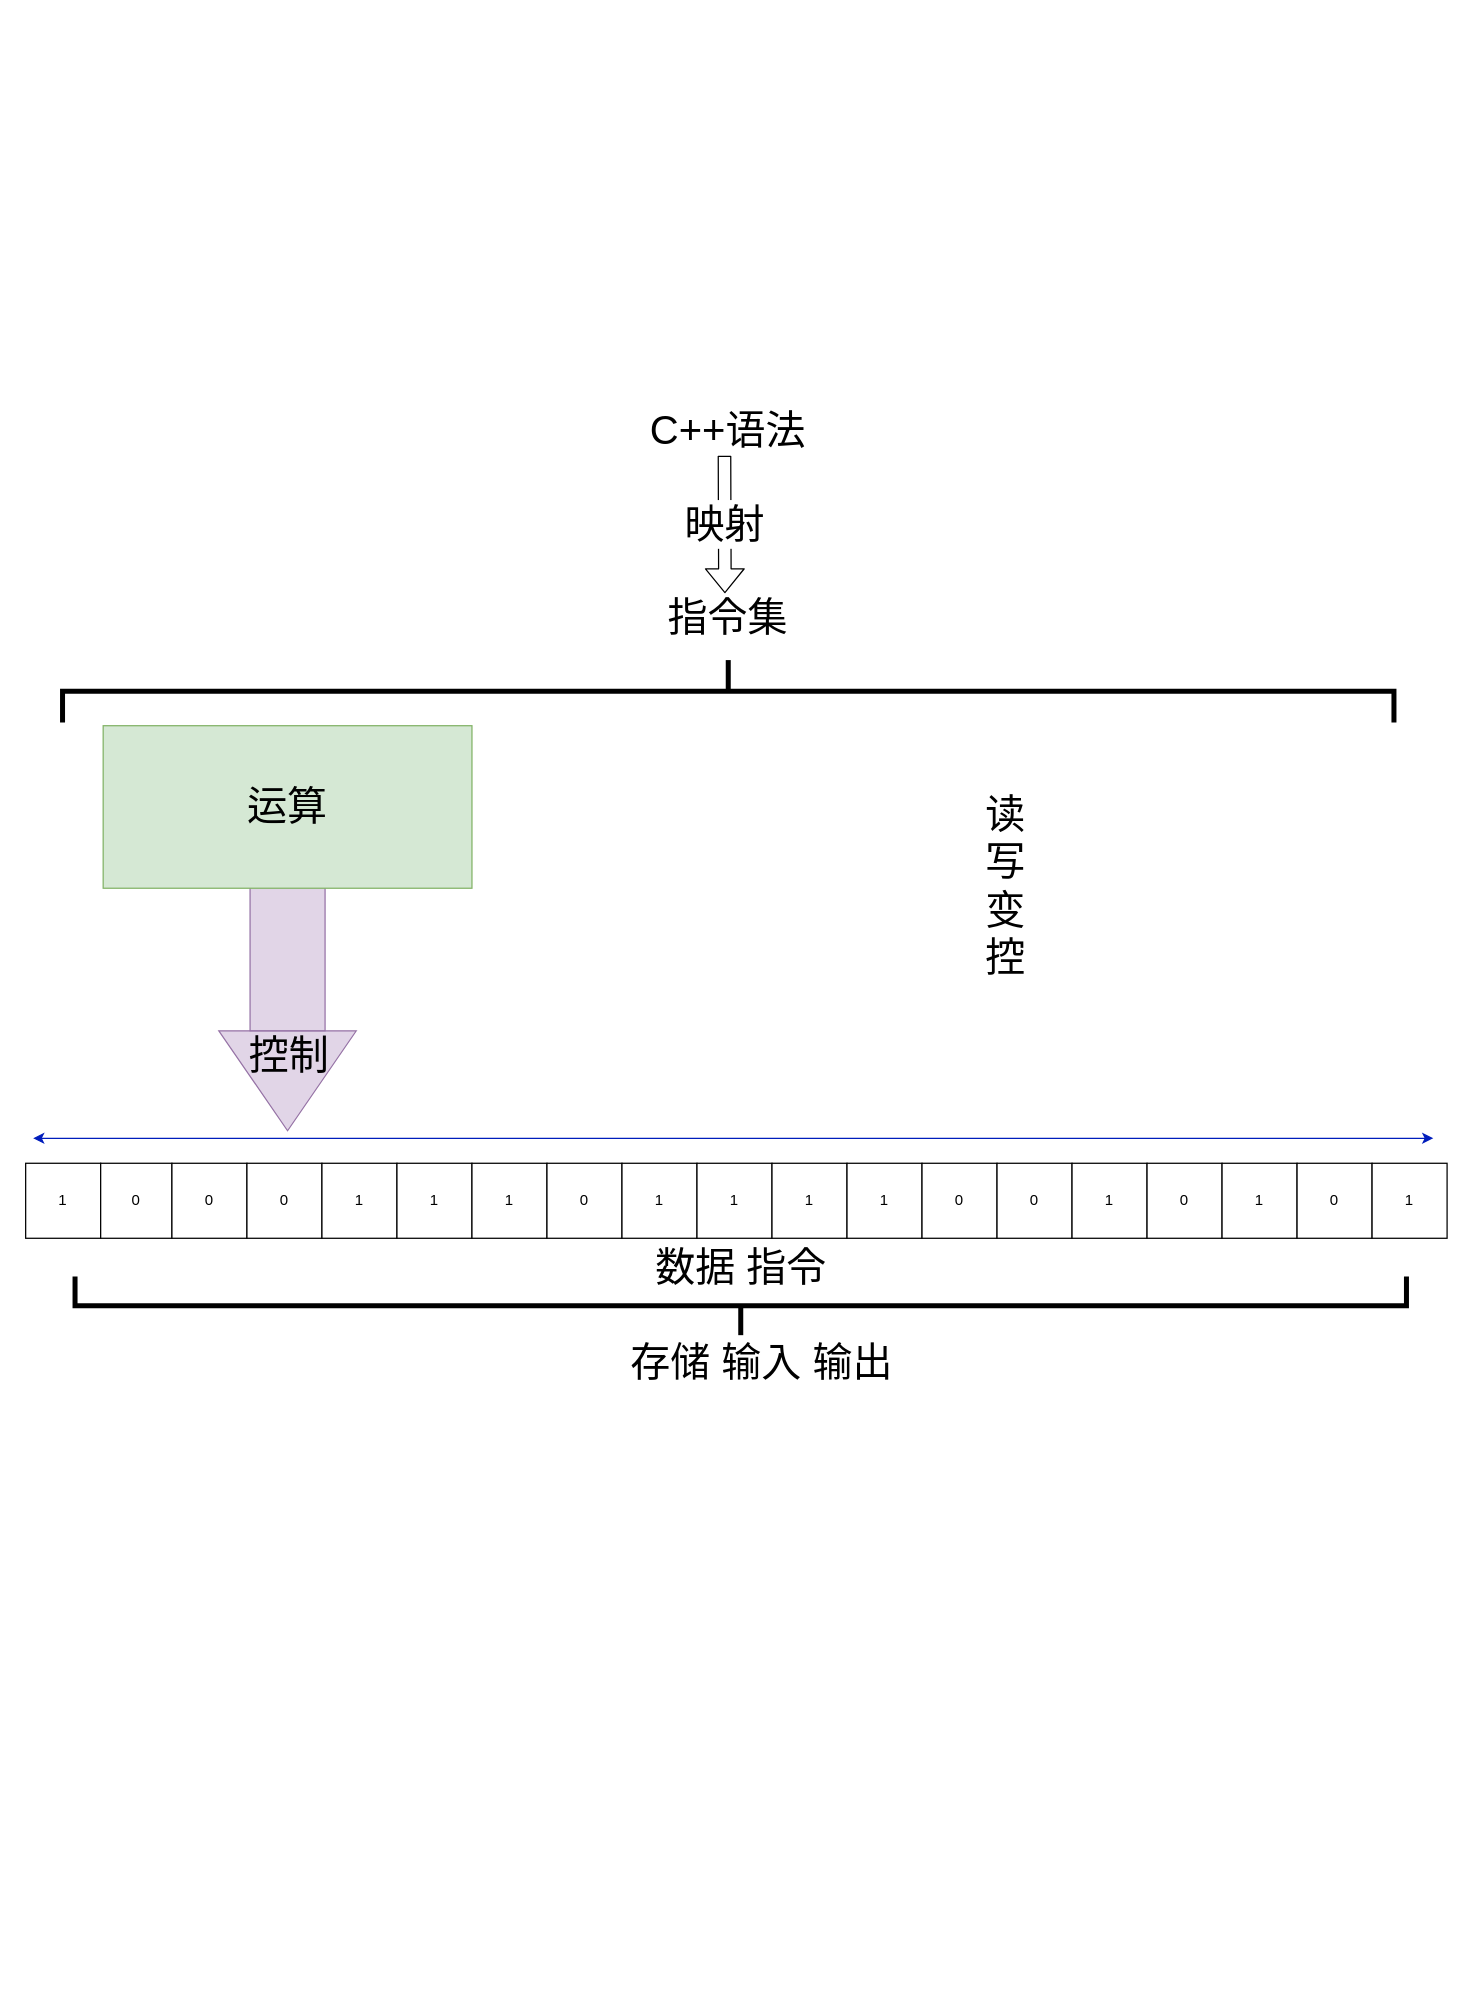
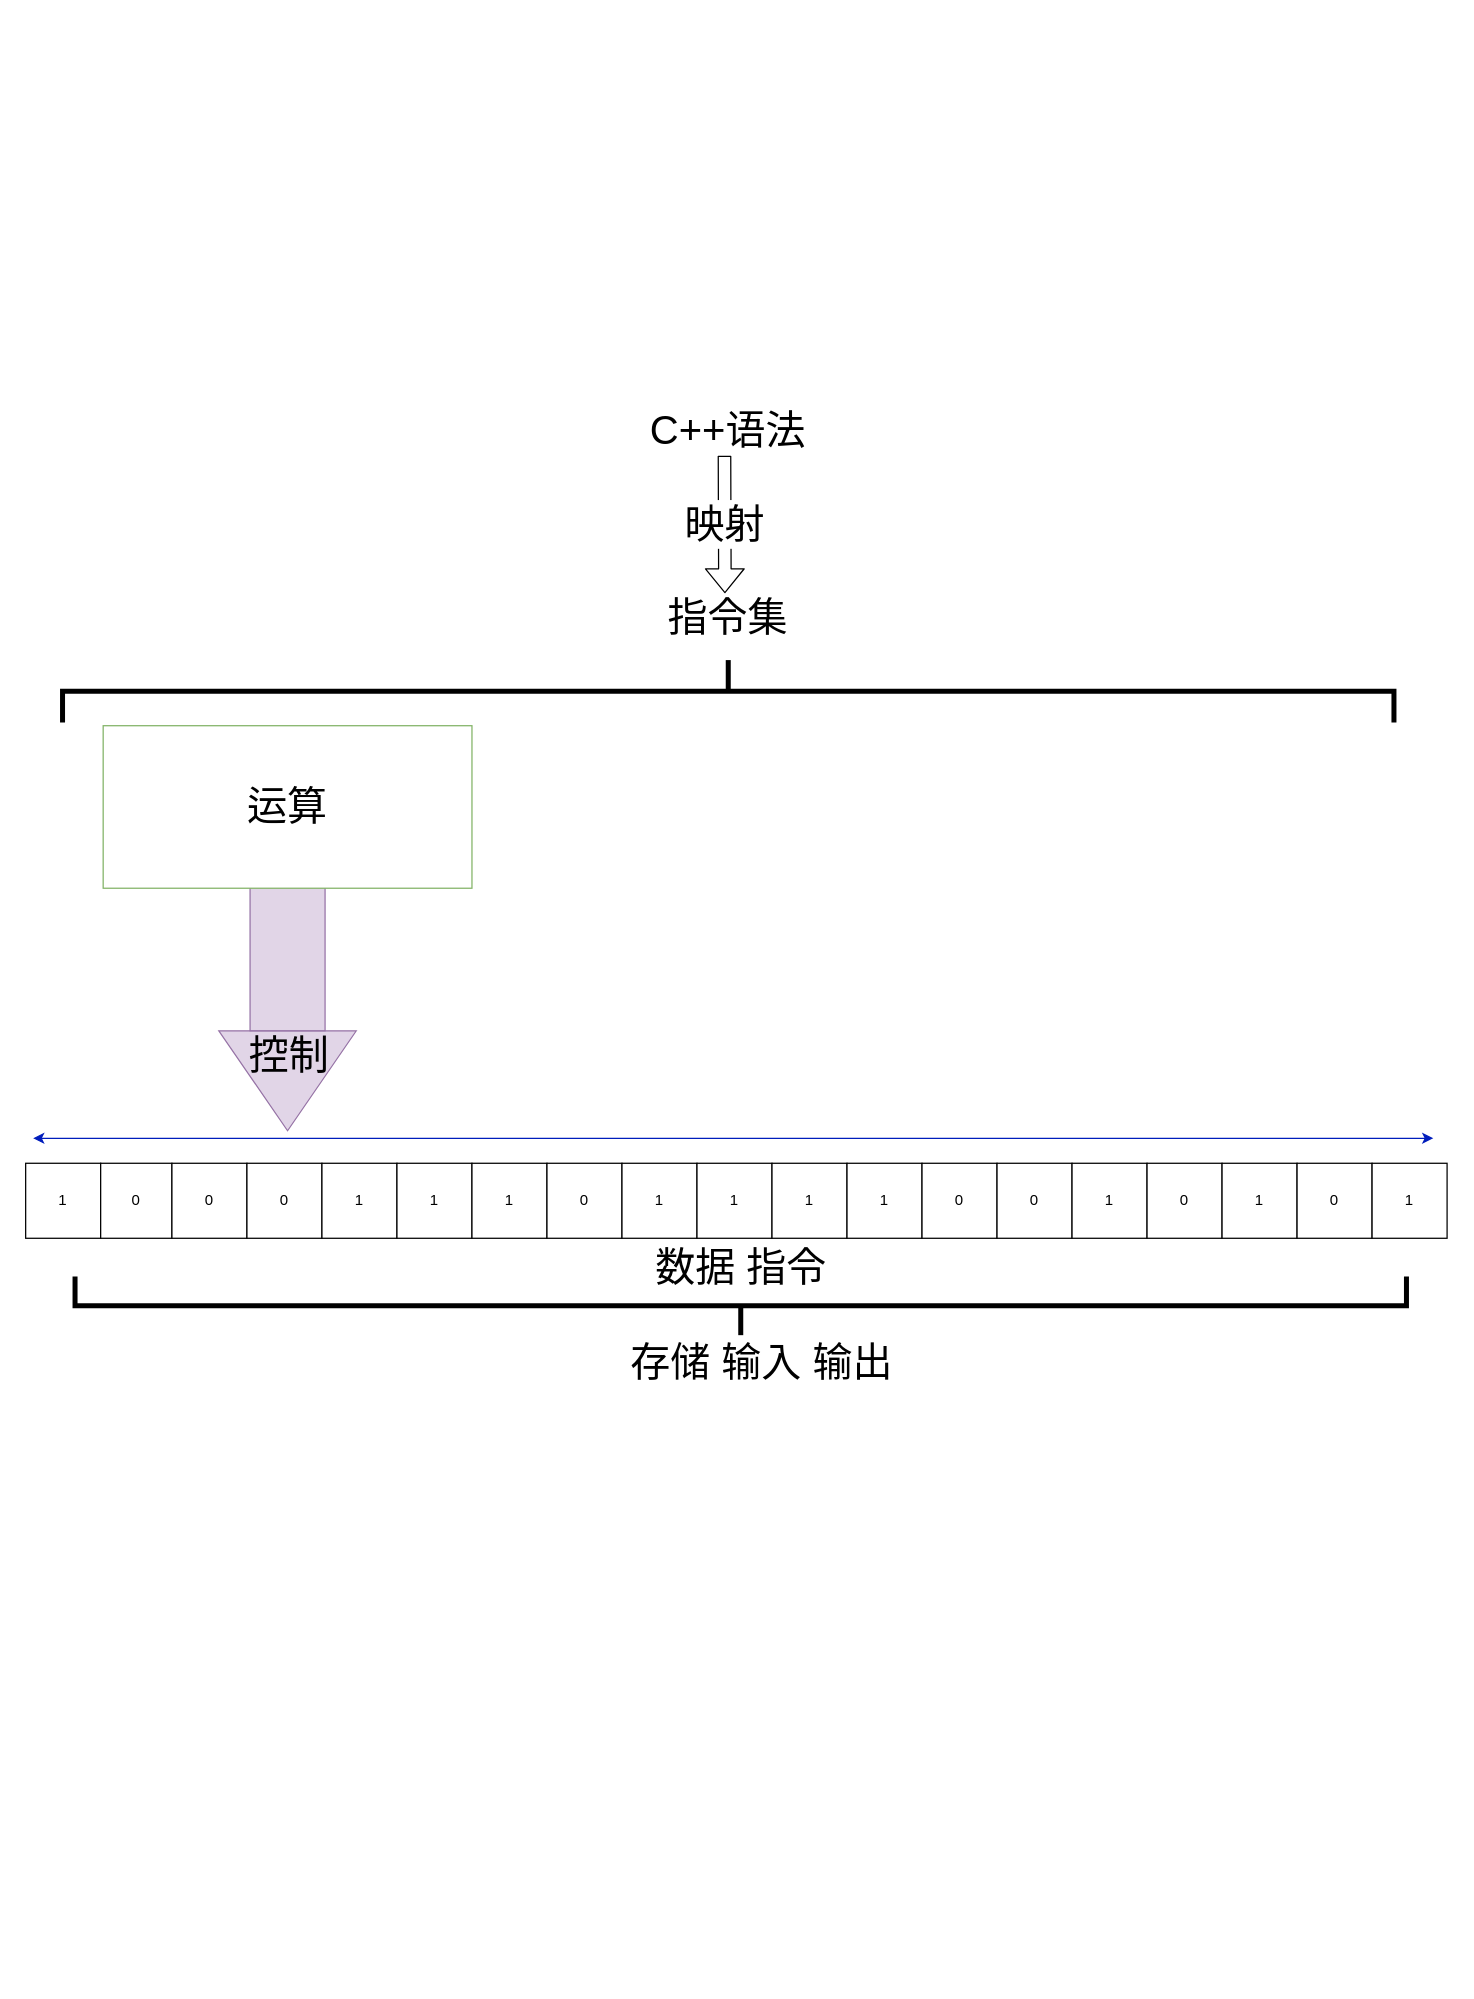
(288, 807) -> (288, 807)
(1006, 886) -> none
